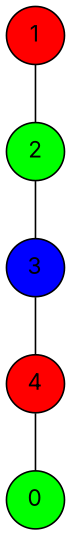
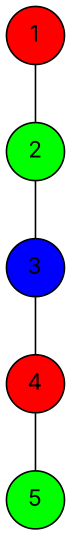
(35, 500) -> (35, 500)
